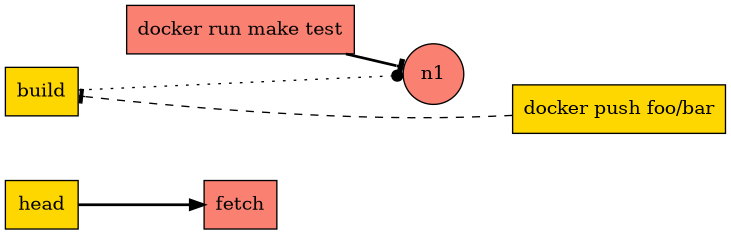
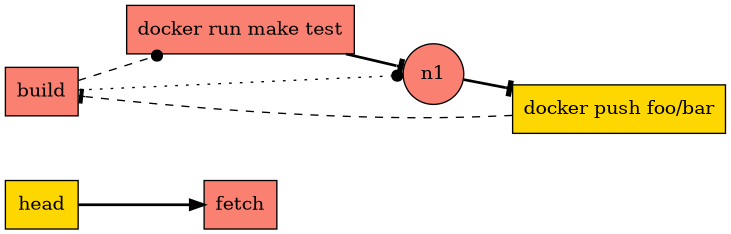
none -> (115, 69)
none -> (485, 84)
(42, 92) -> (42, 92)
